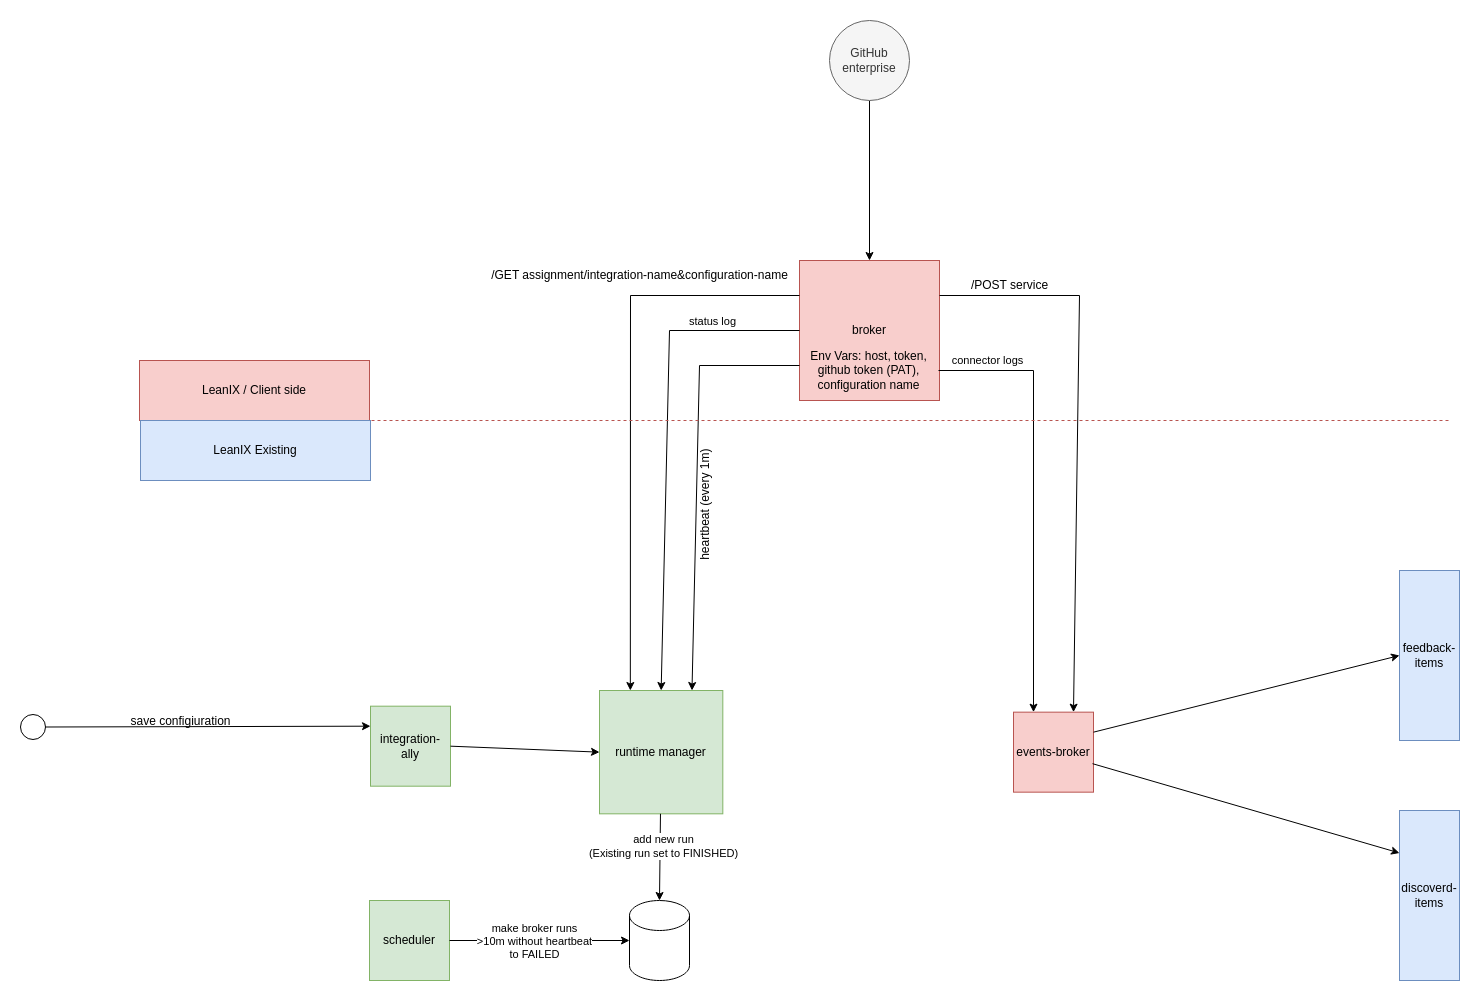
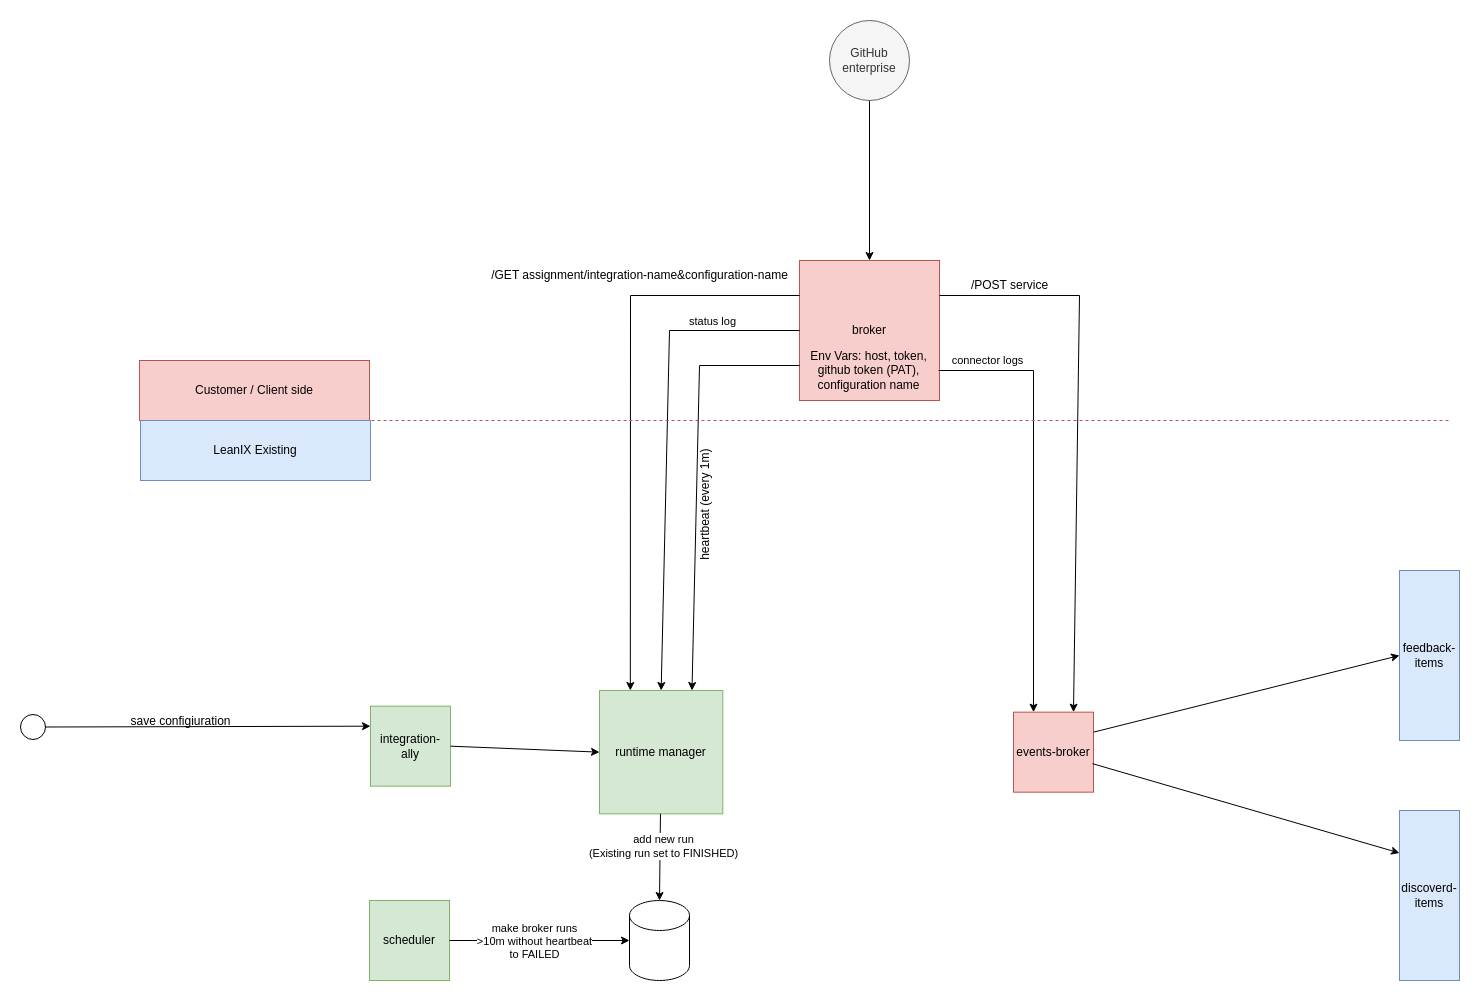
(255, 391) -> (255, 391)
